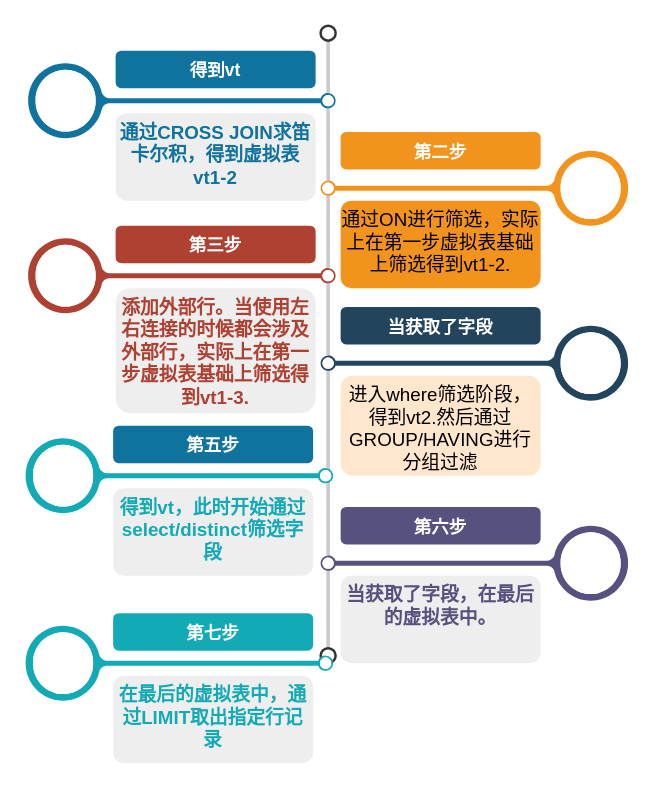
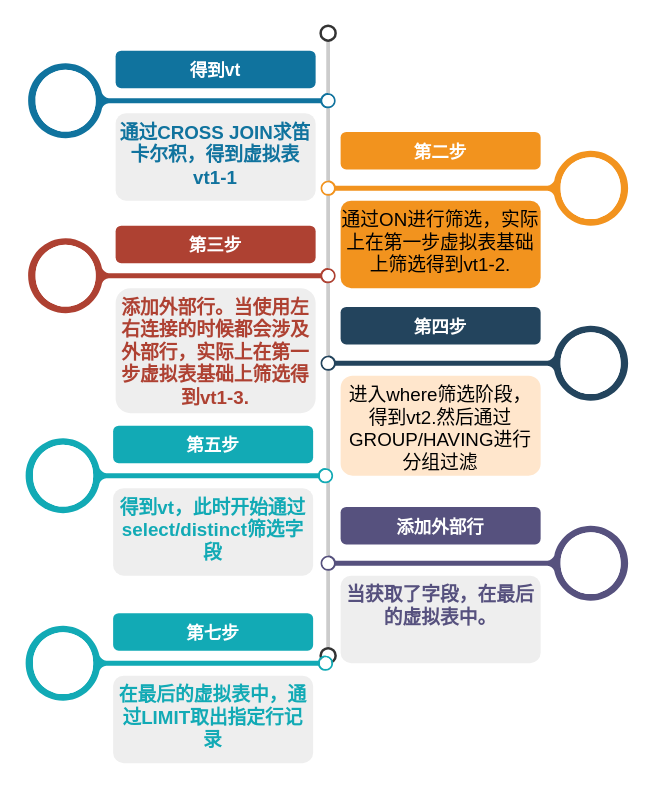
(216, 140) -> (216, 140)
(440, 327) -> (440, 327)
(213, 444) -> (213, 444)
(440, 527) -> (440, 527)
